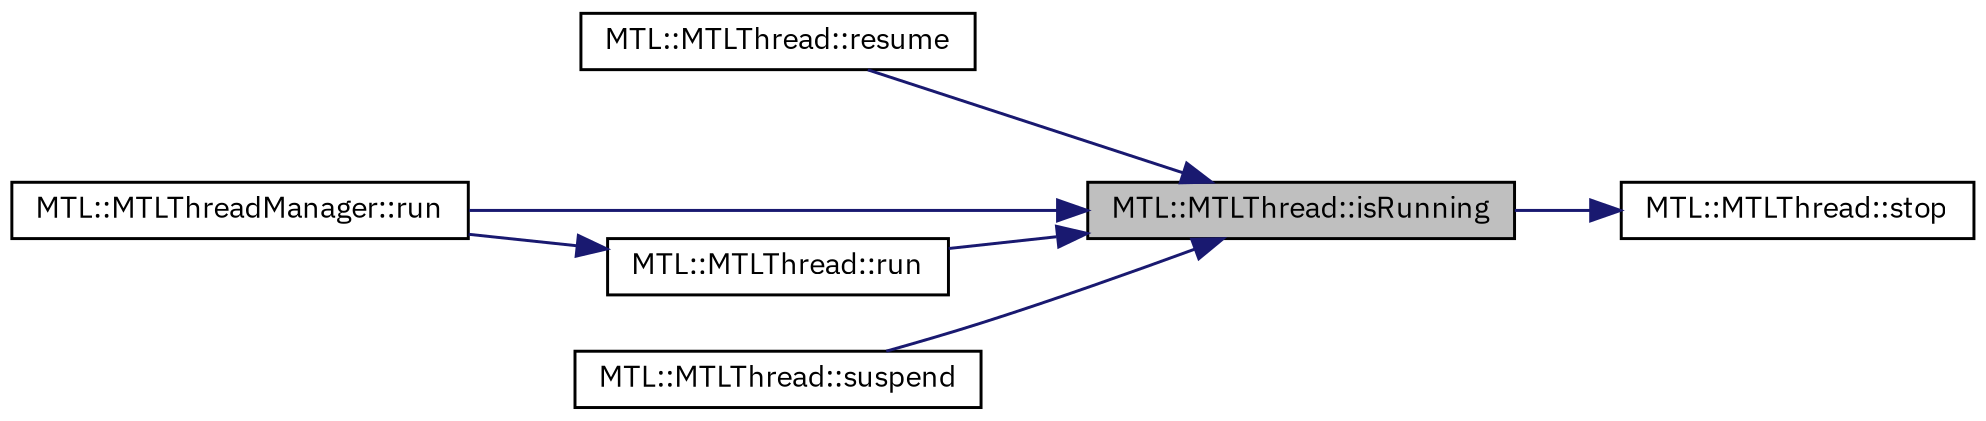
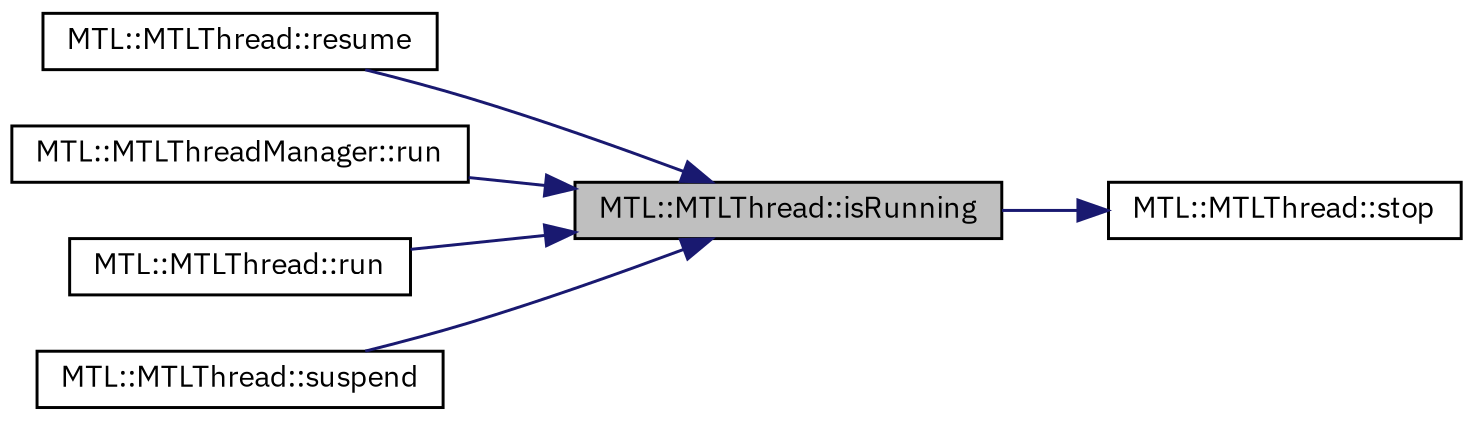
(523, 240) -> none
